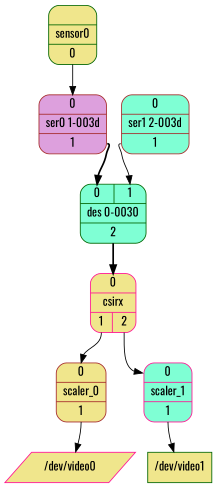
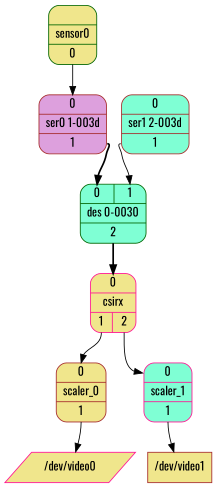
(180, 467) -> (180, 467)
